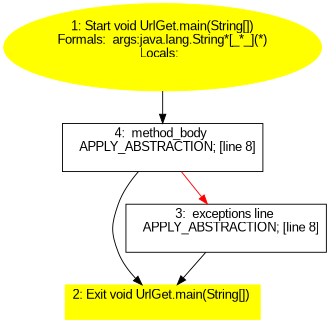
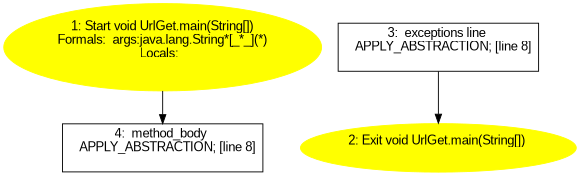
(191, 184) -> none
(113, 225) -> none
(163, 302) -> (438, 148)
